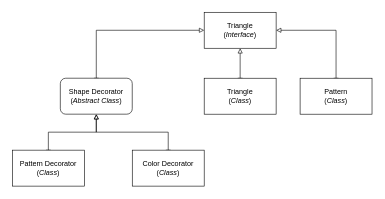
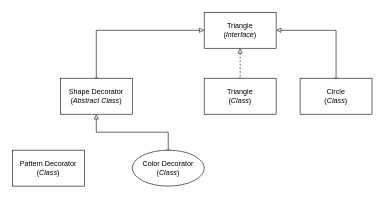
(240, 65) -> (240, 65)
(96, 96) -> (96, 96)
(336, 96) -> (336, 96)
(62, 132) -> none
(168, 168) -> (168, 168)
